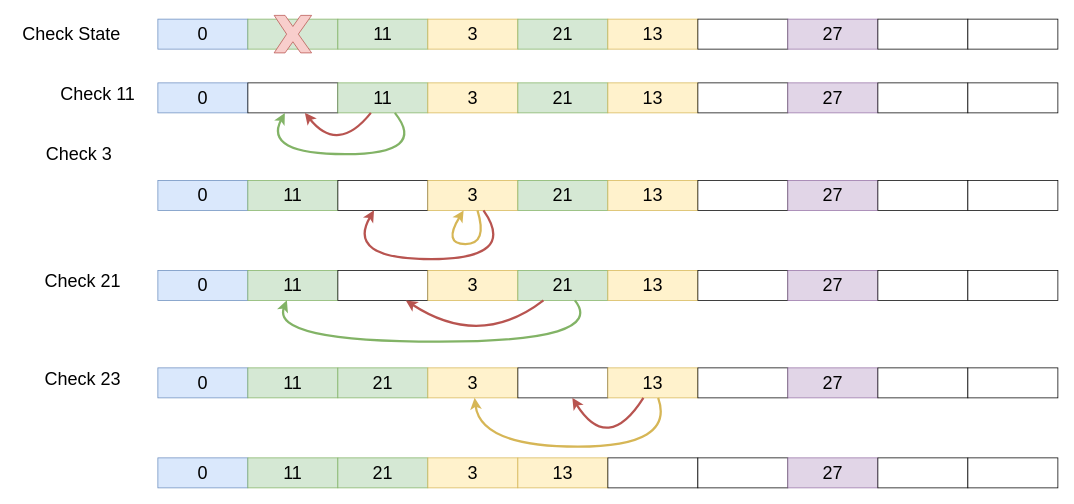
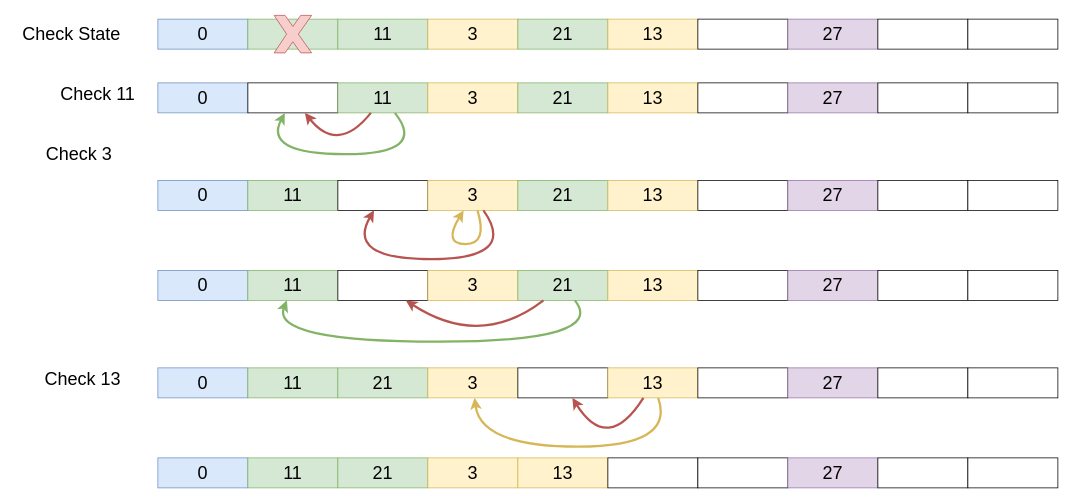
(83, 282) -> none
(83, 379) -> (83, 379)
